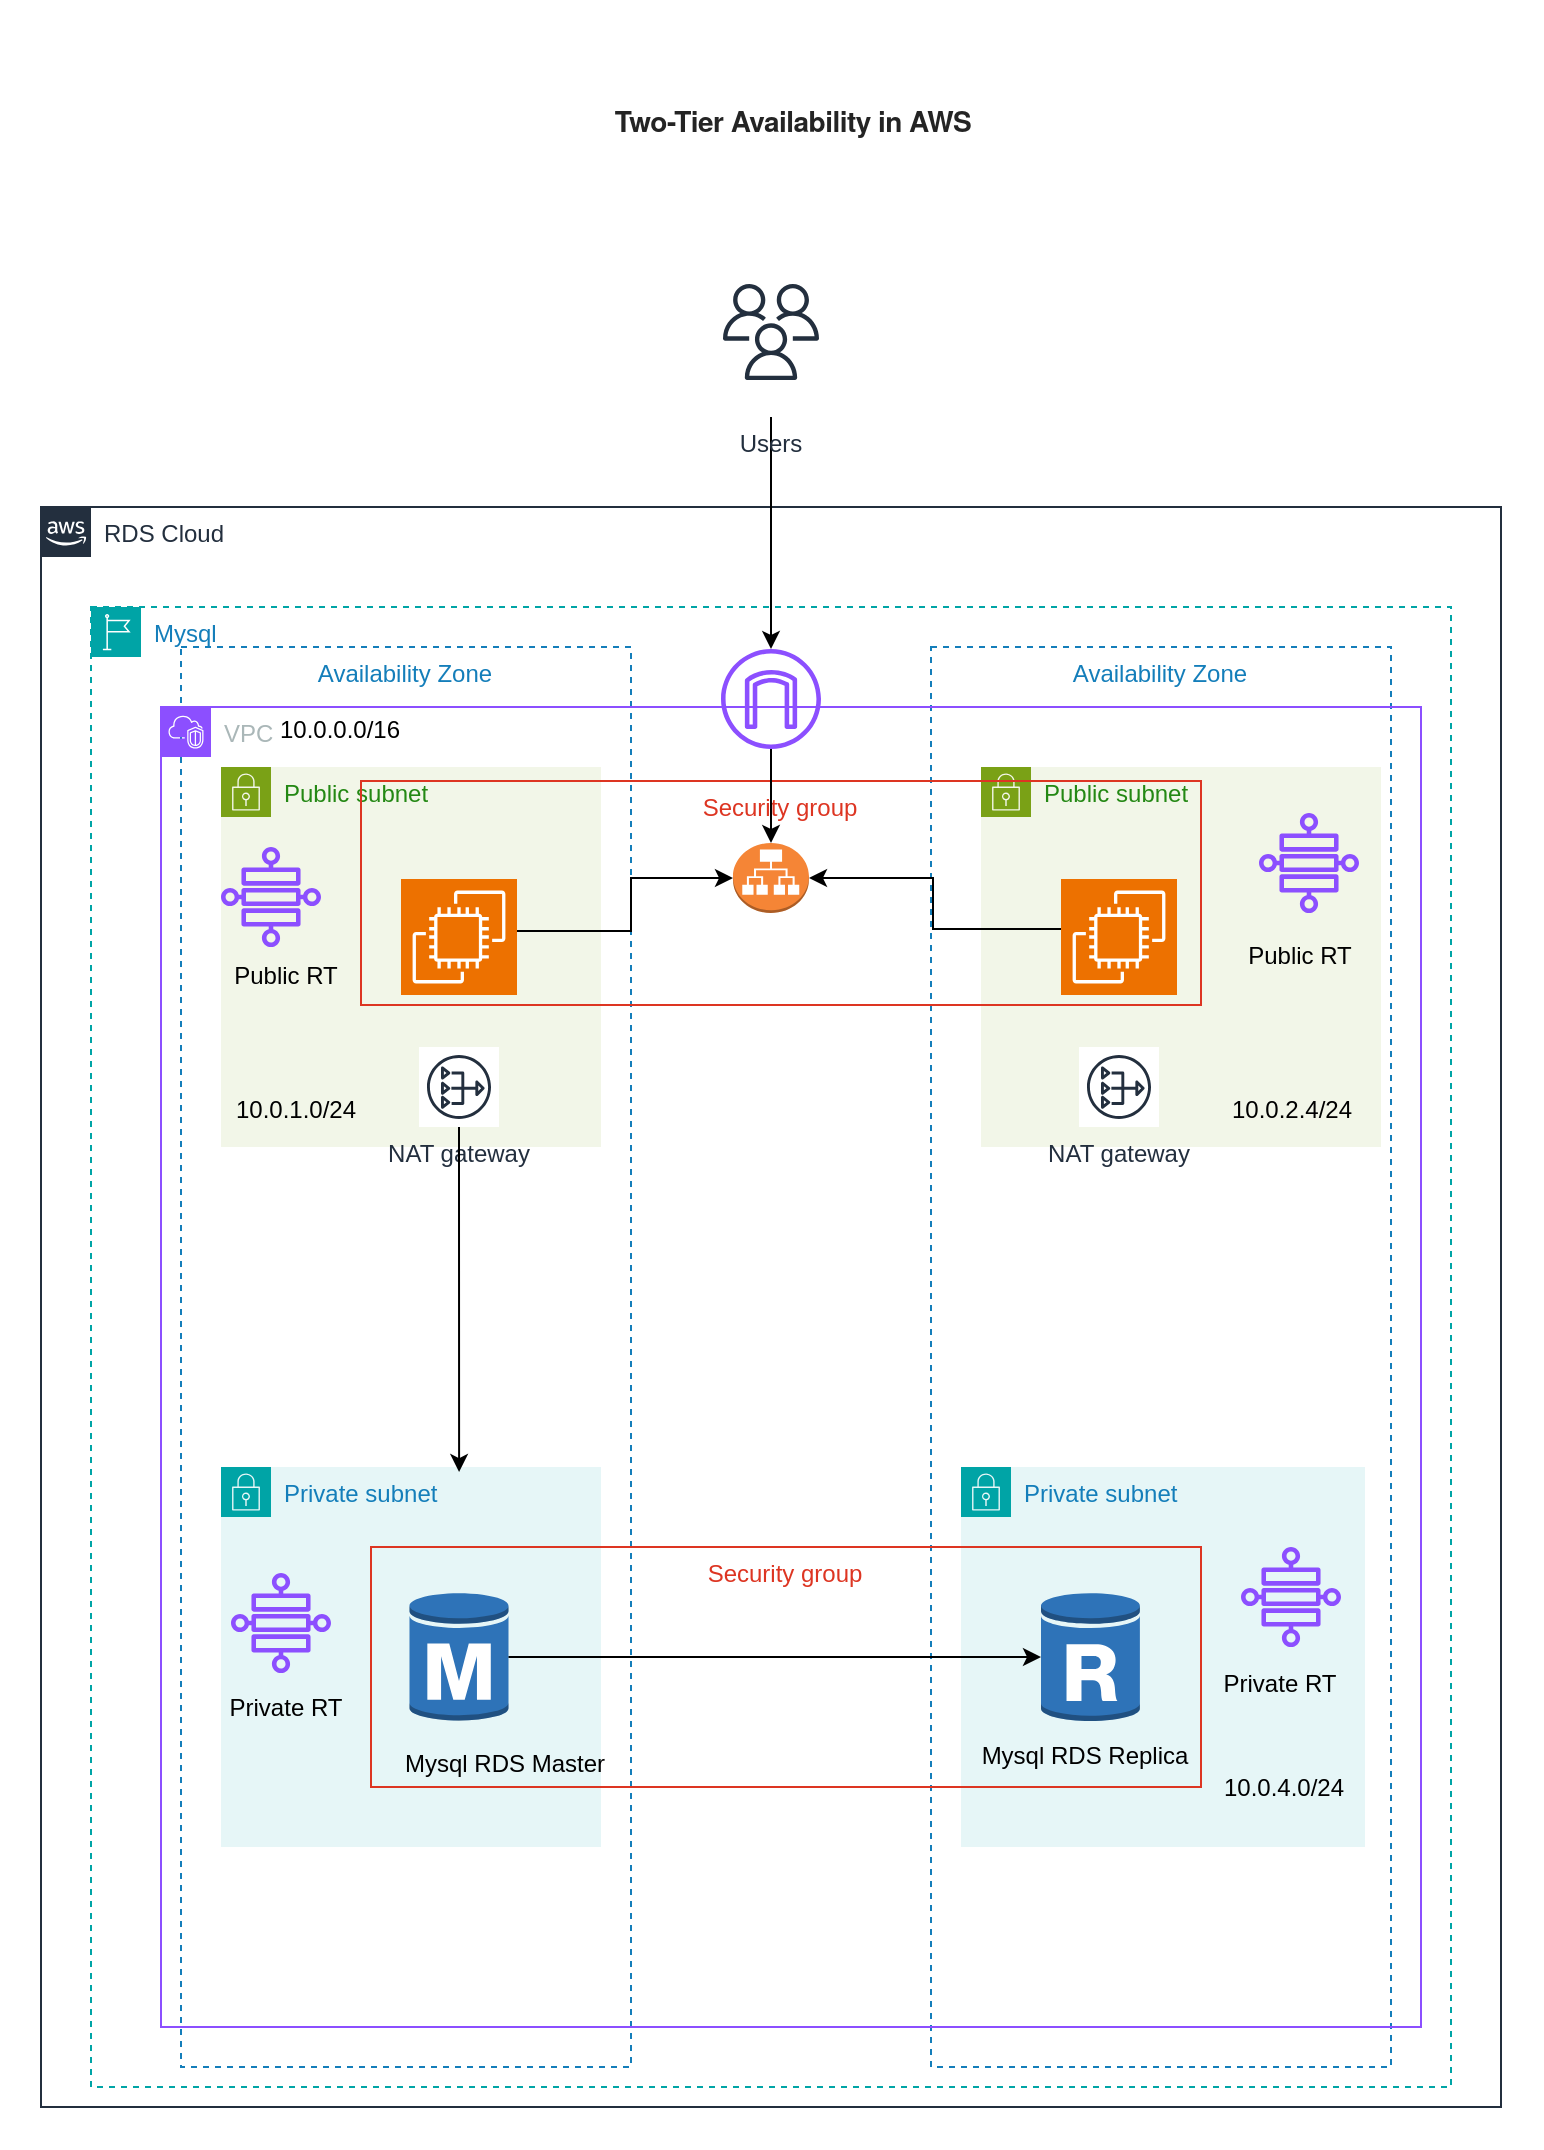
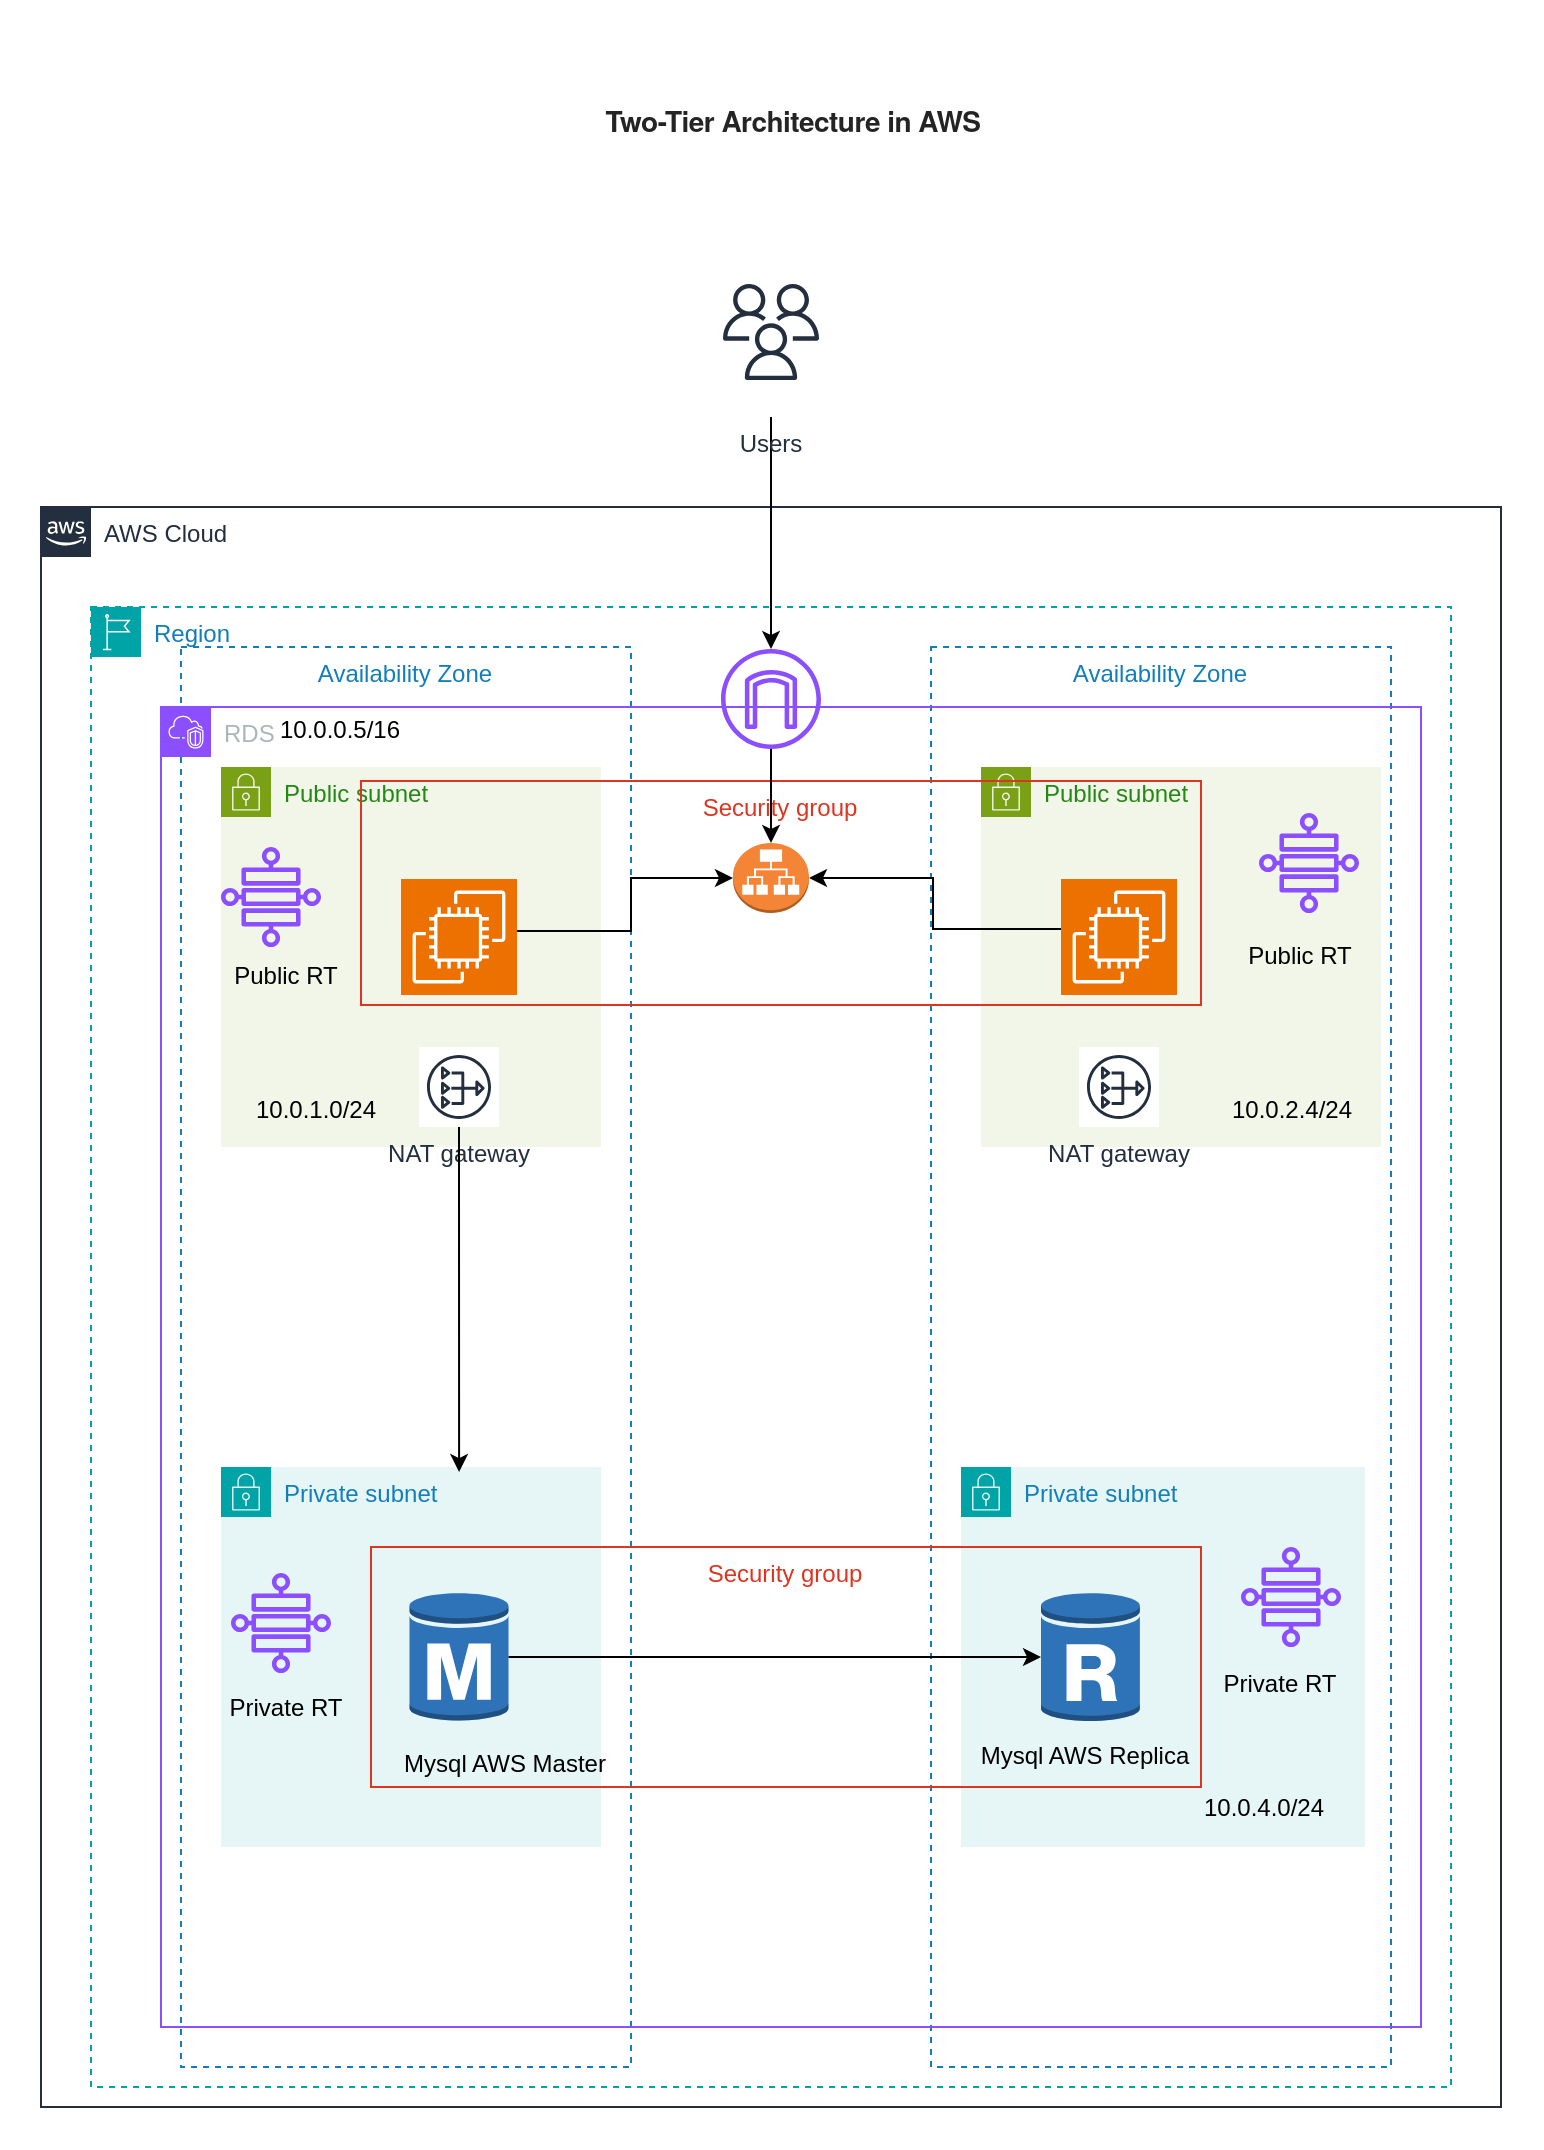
(794, 119) -> (794, 119)
(159, 535) -> (159, 535)
(185, 635) -> (192, 635)
(341, 731) -> (341, 731)
(245, 735) -> (245, 735)
(297, 1111) -> (317, 1111)
(1086, 1757) -> (1086, 1757)
(506, 1765) -> (506, 1765)
(1285, 1789) -> (1265, 1809)
